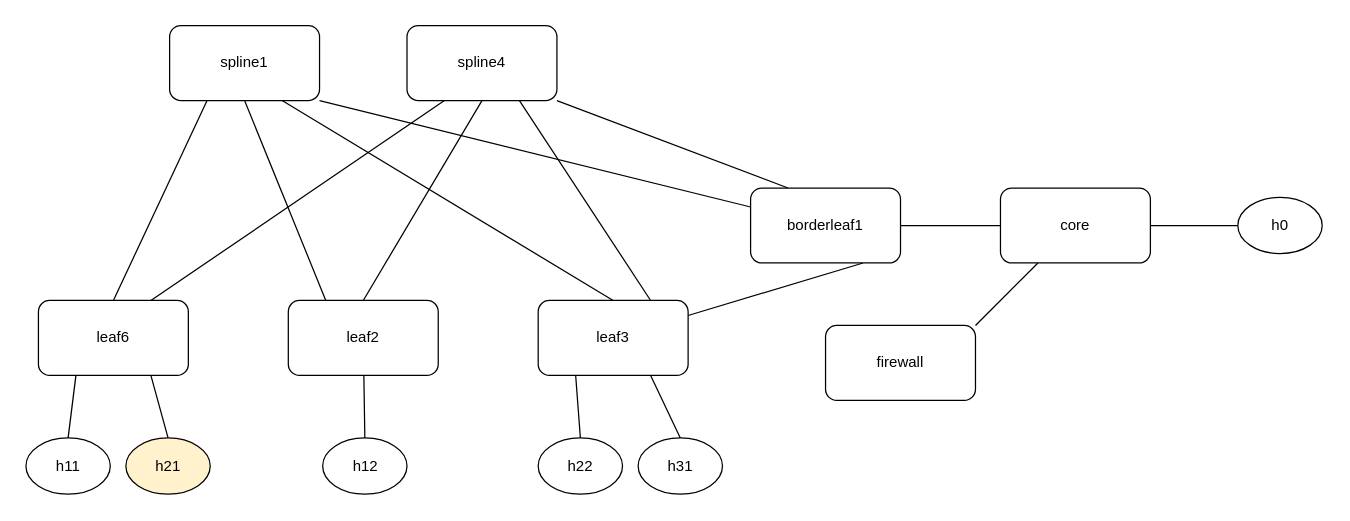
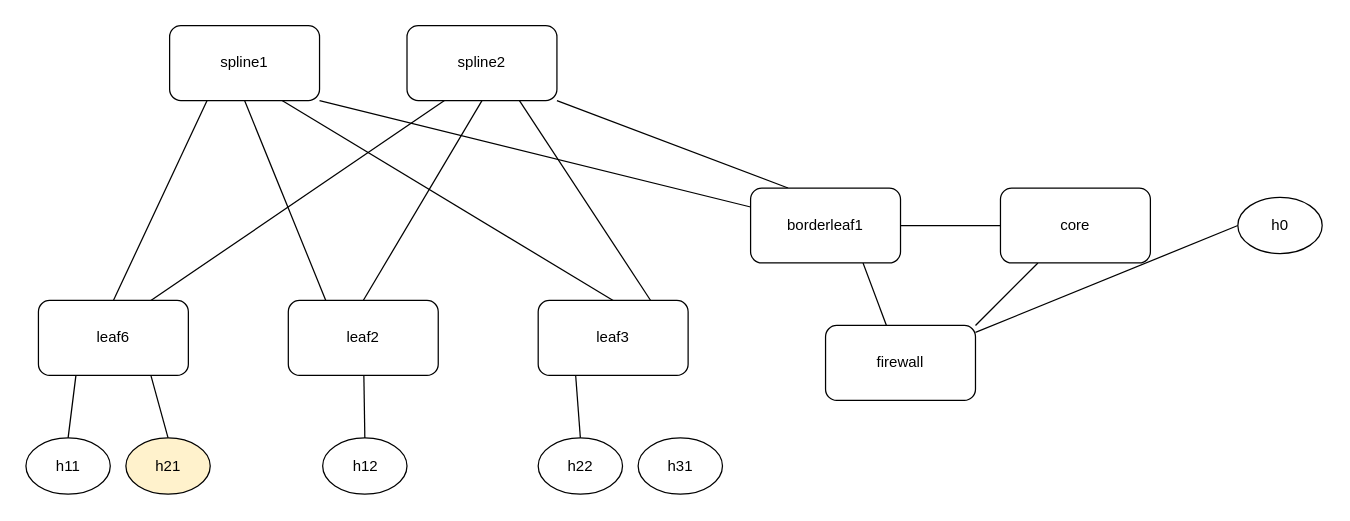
(482, 63) -> (482, 63)
(1194, 226) -> (1106, 279)
(776, 289) -> (875, 294)
(666, 407) -> none
